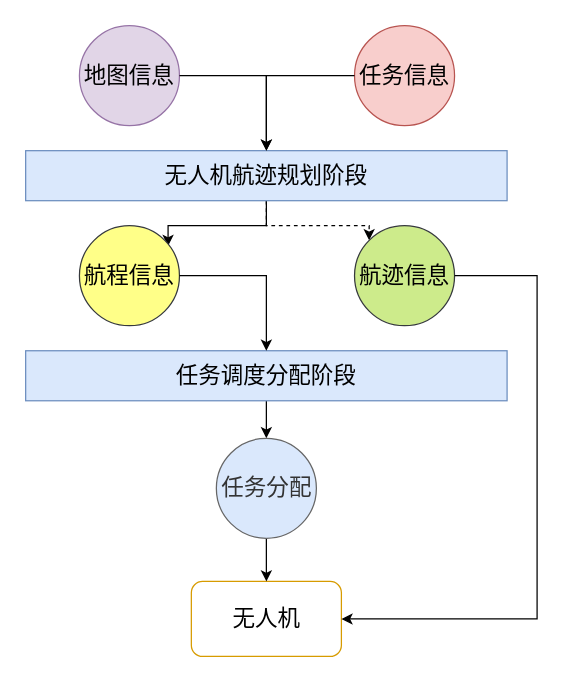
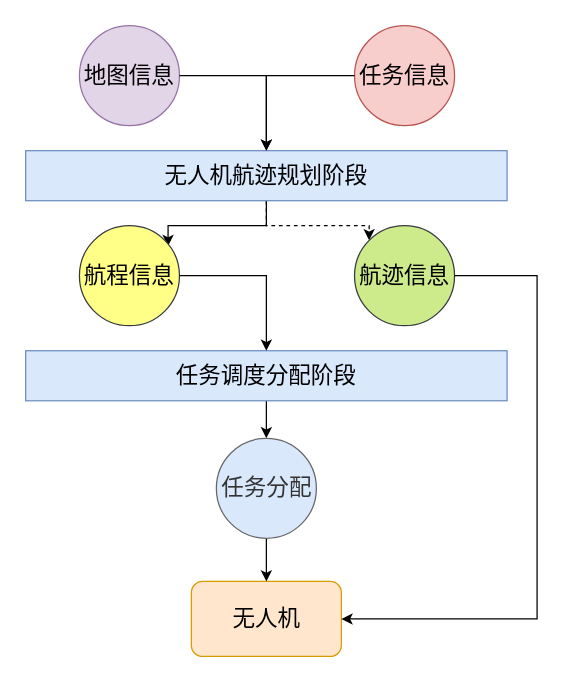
(266, 619) -> (266, 619)
